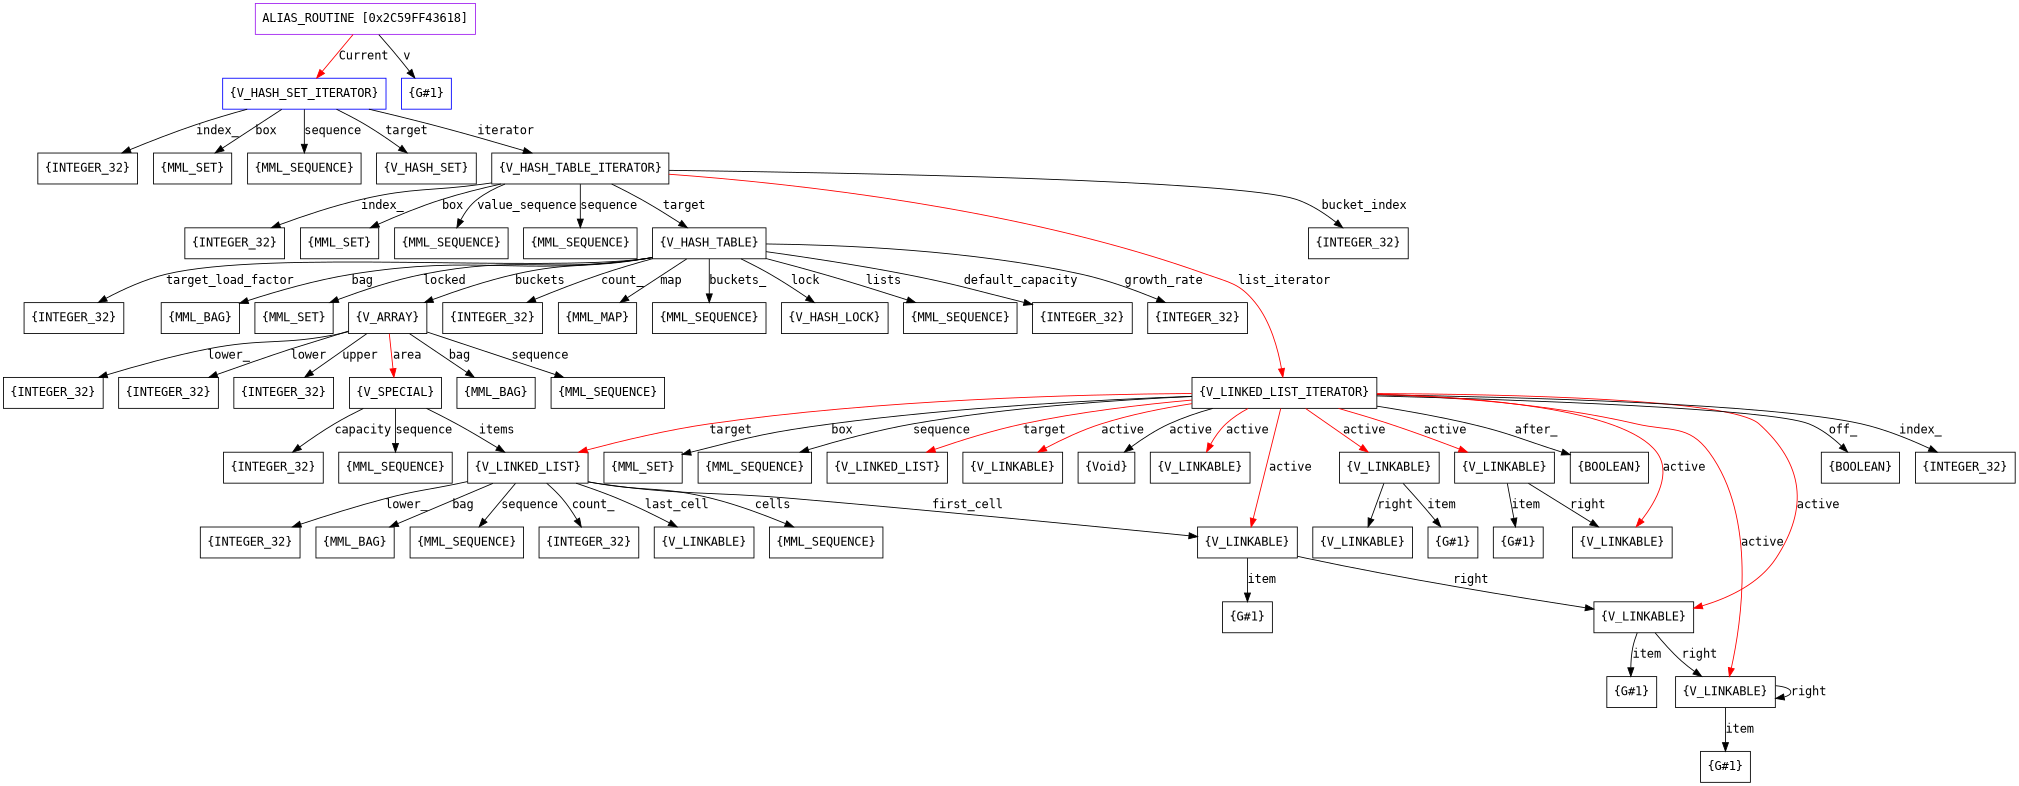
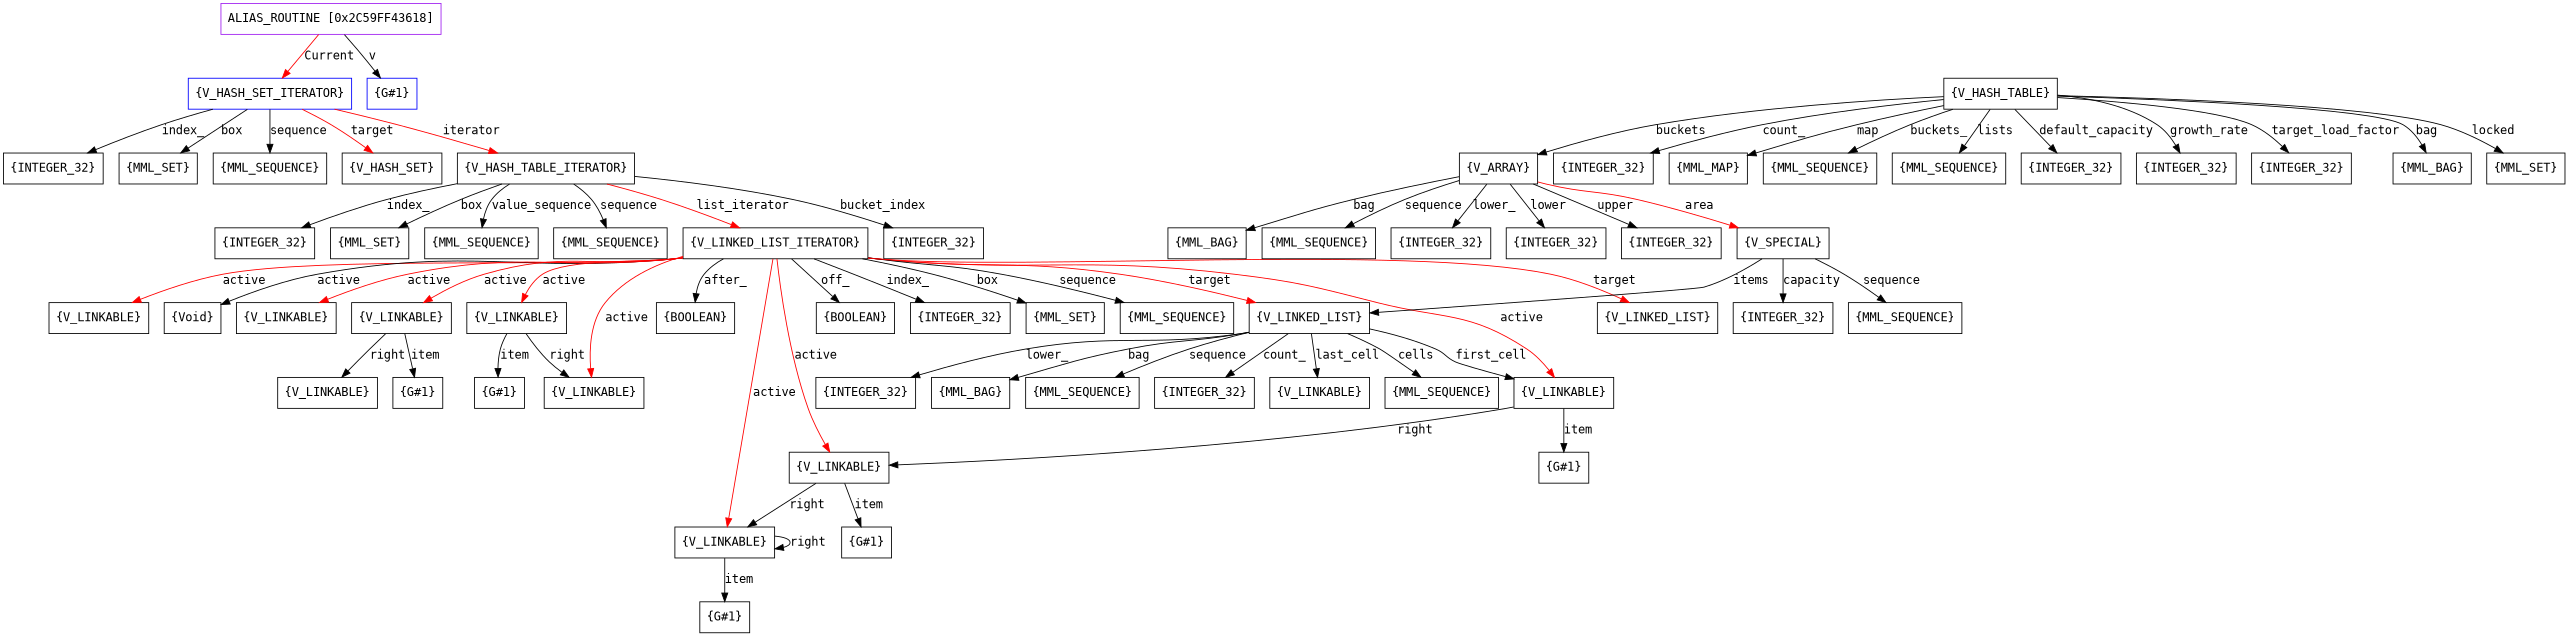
(369, 127) -> (335, 127)
(447, 129) -> (412, 129)
(646, 202) -> none
(835, 318) -> none
